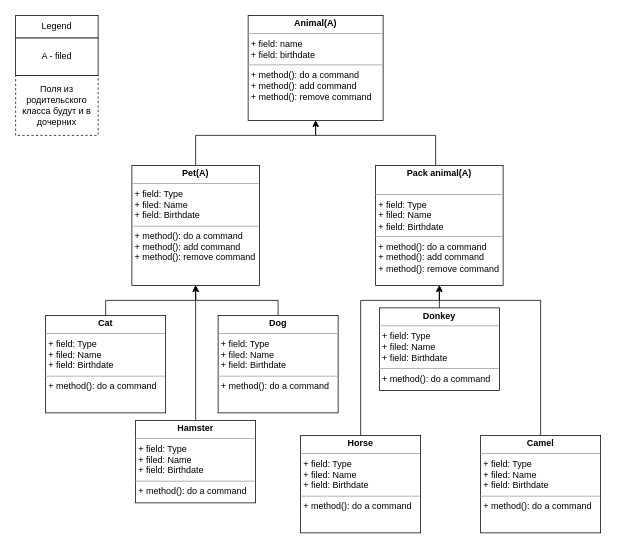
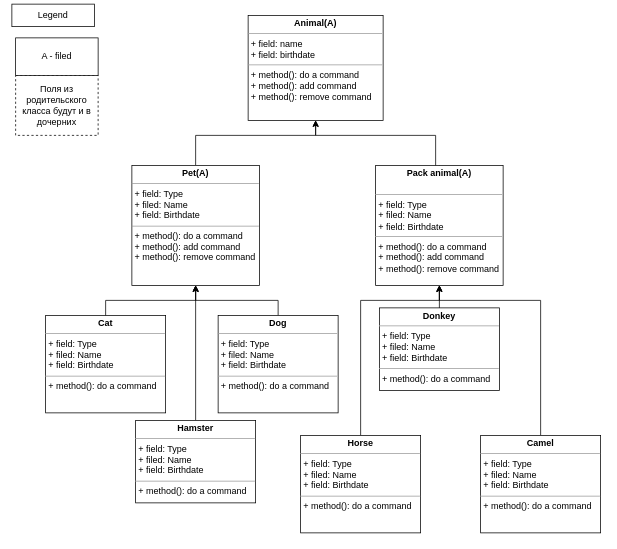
(57, 27) -> (53, 15)
